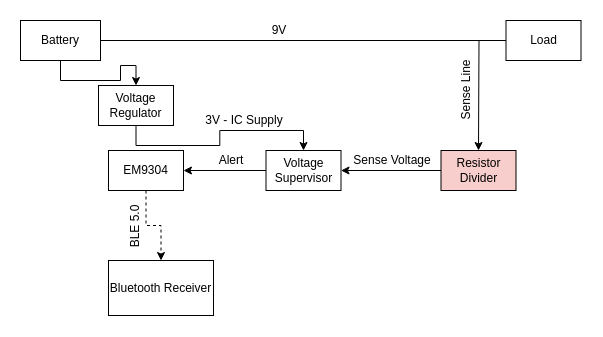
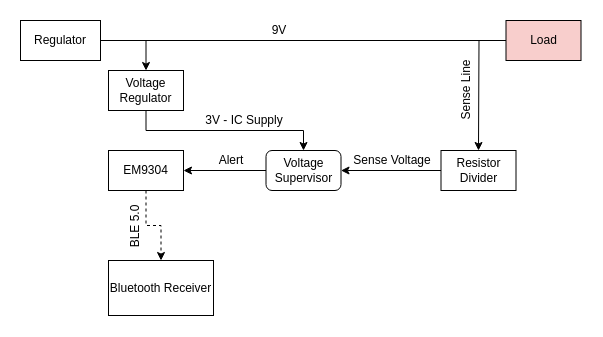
(61, 41) -> (61, 41)
(544, 41) -> (544, 41)
(136, 106) -> (146, 91)
(304, 171) -> (304, 171)
(479, 171) -> (479, 171)
